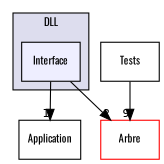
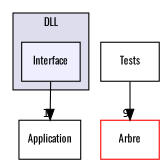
(87, 97) -> none
